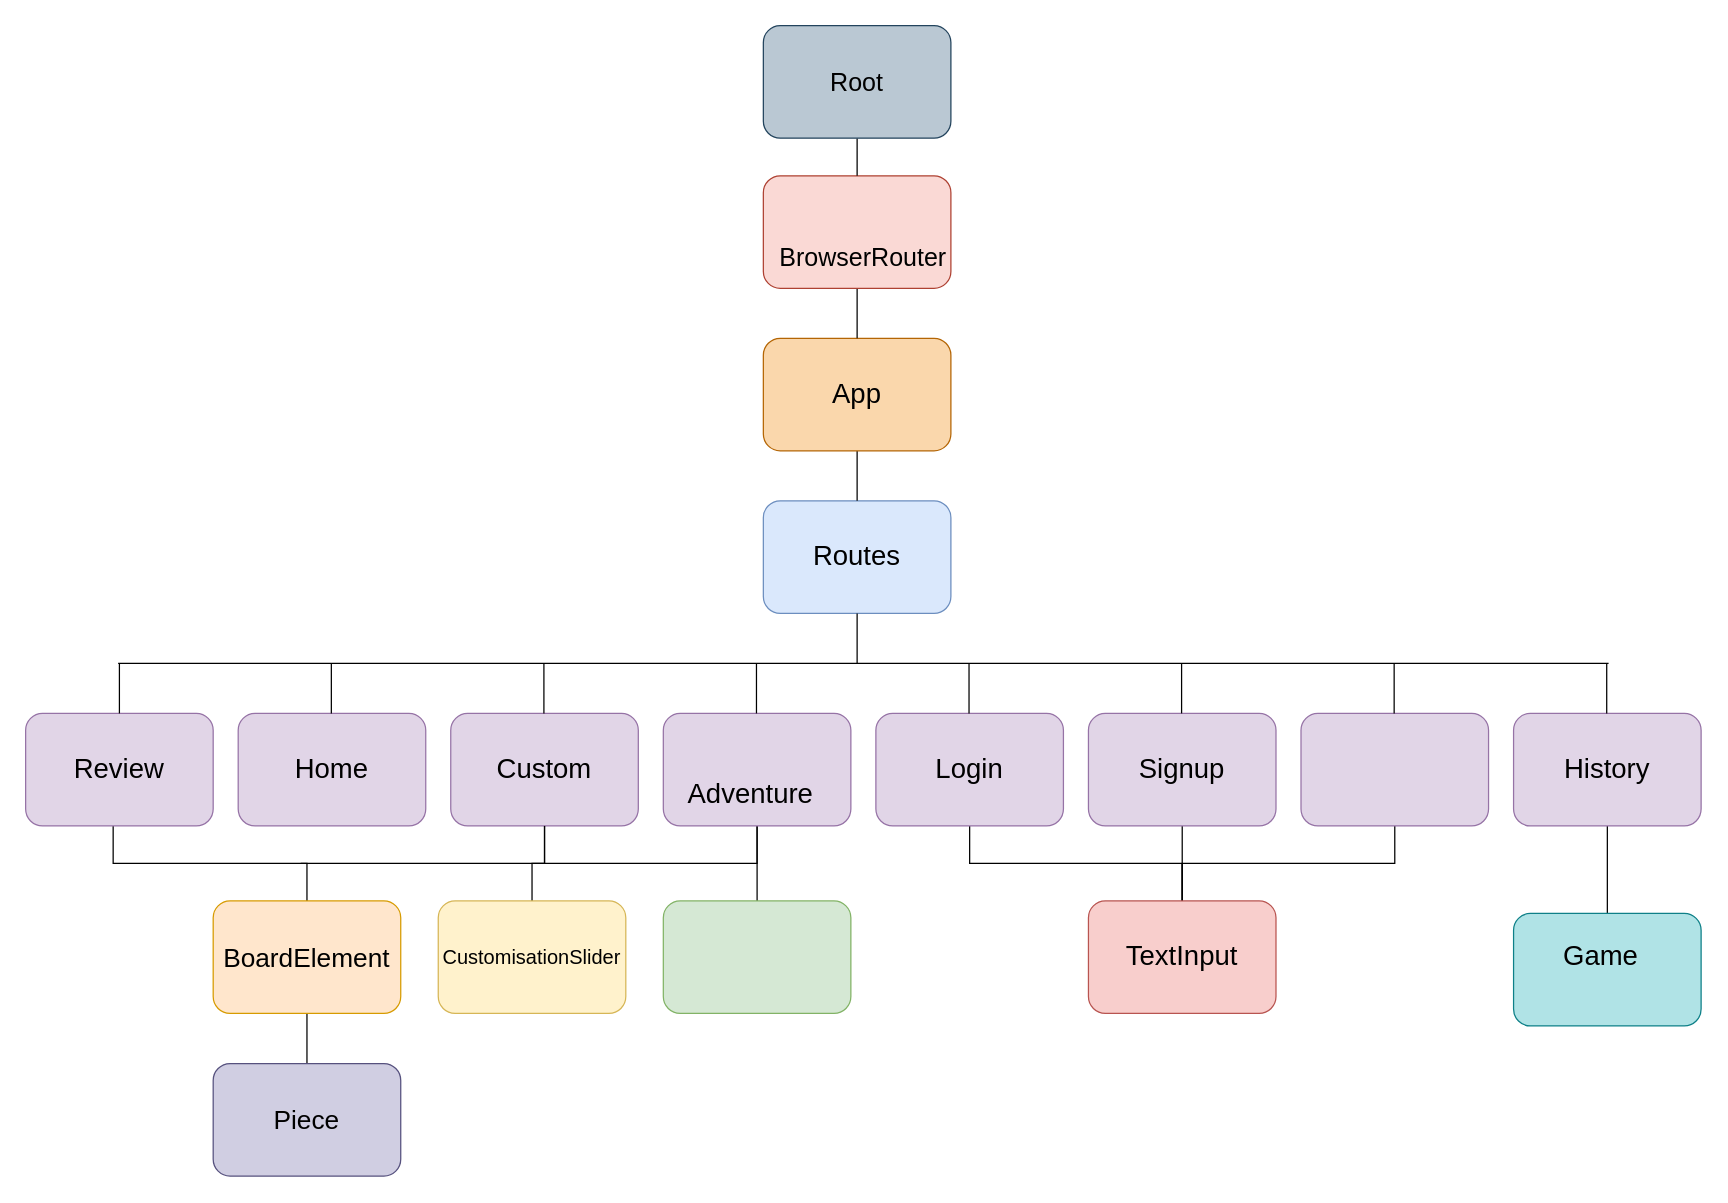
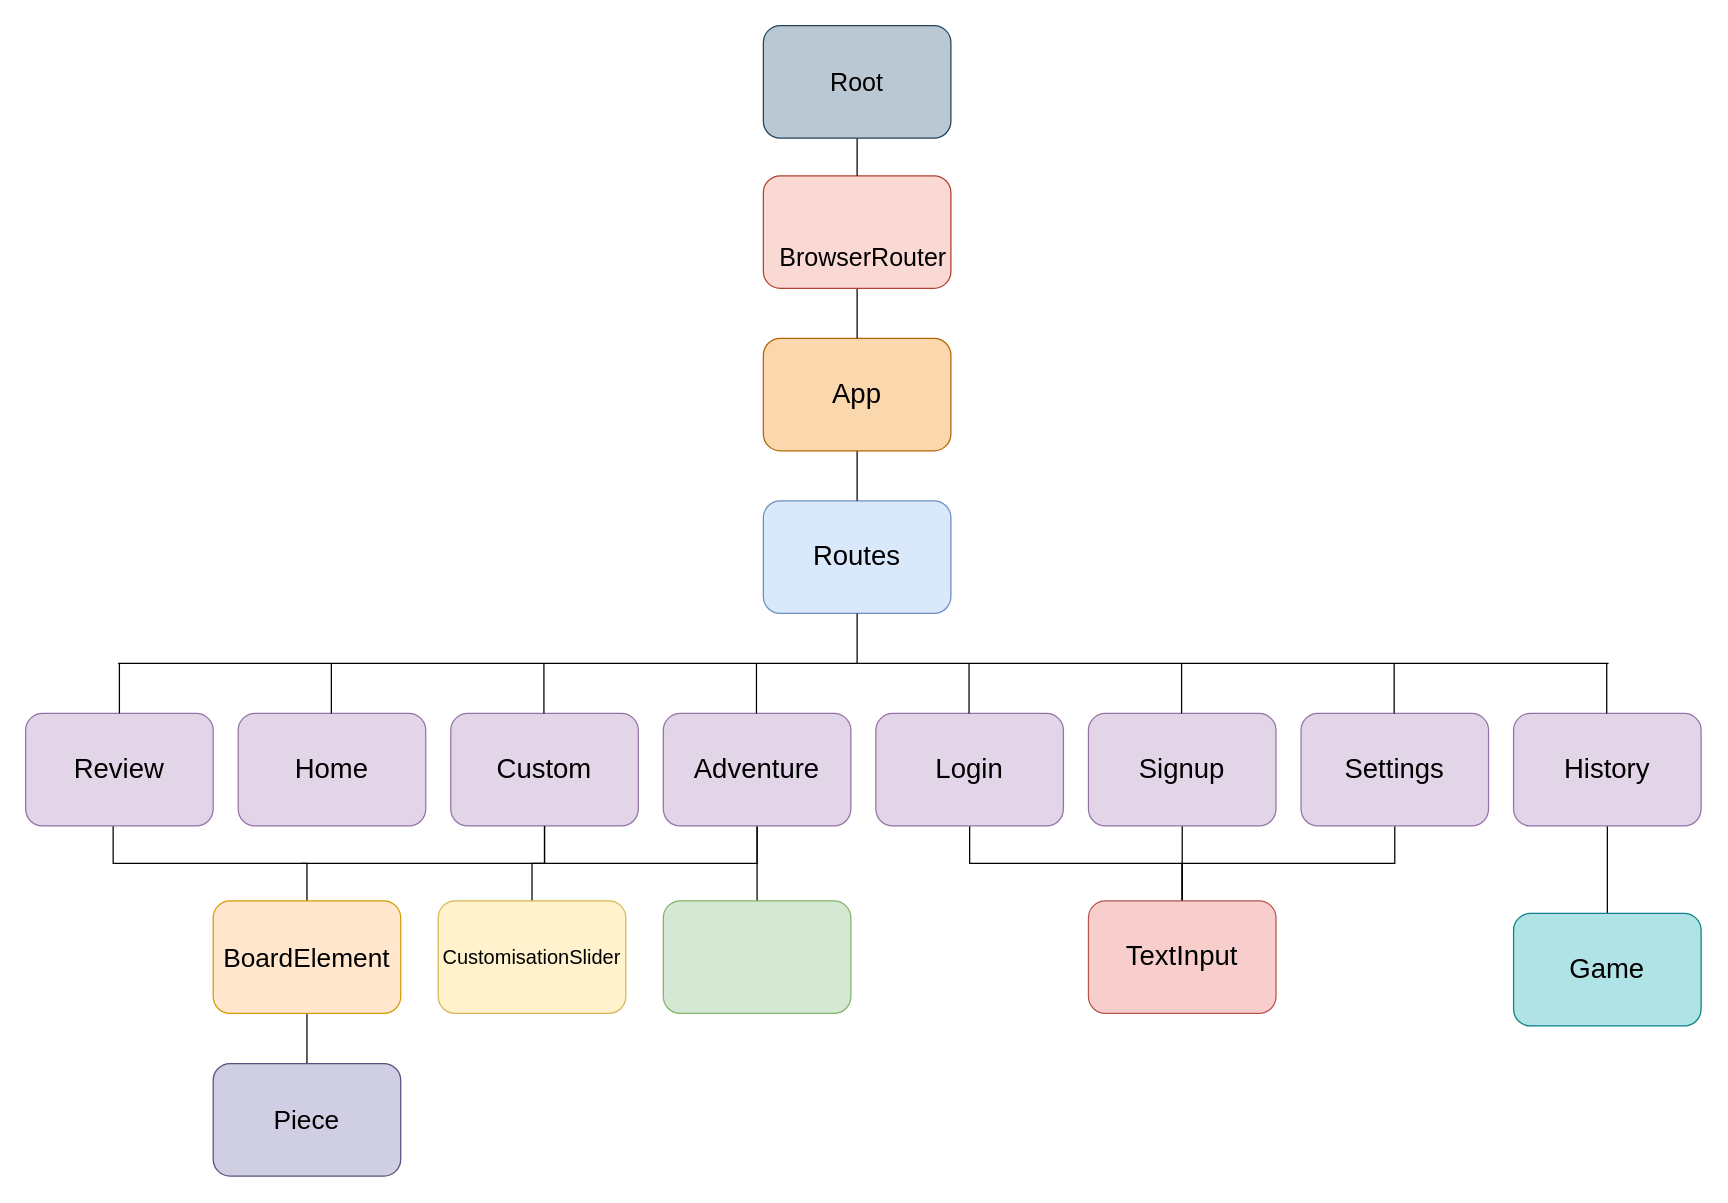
none -> (1394, 769)
(751, 794) -> (757, 769)
(1601, 957) -> (1607, 969)
